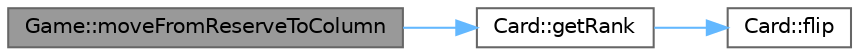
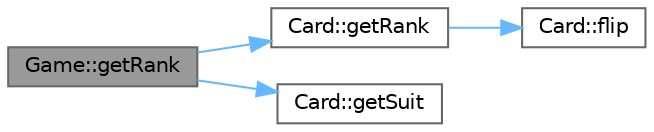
(206, 28) -> (103, 67)
none -> (360, 104)
